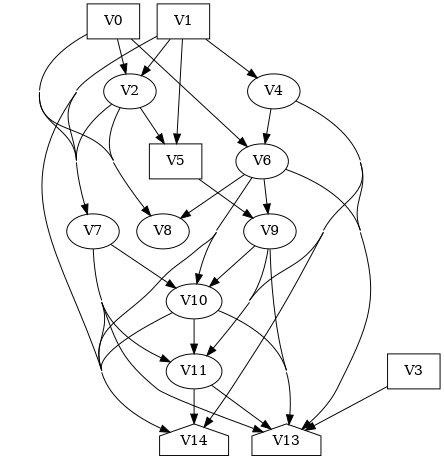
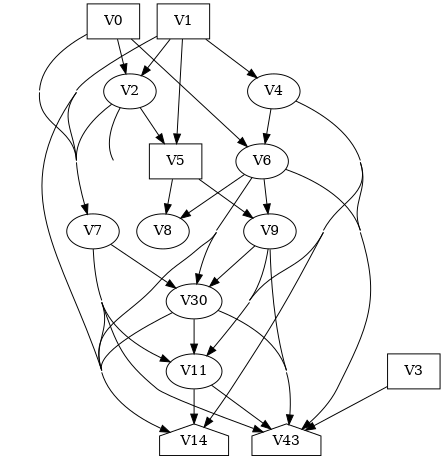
(64, 127) -> (170, 192)
(194, 301) -> (194, 301)
(286, 441) -> (286, 441)
